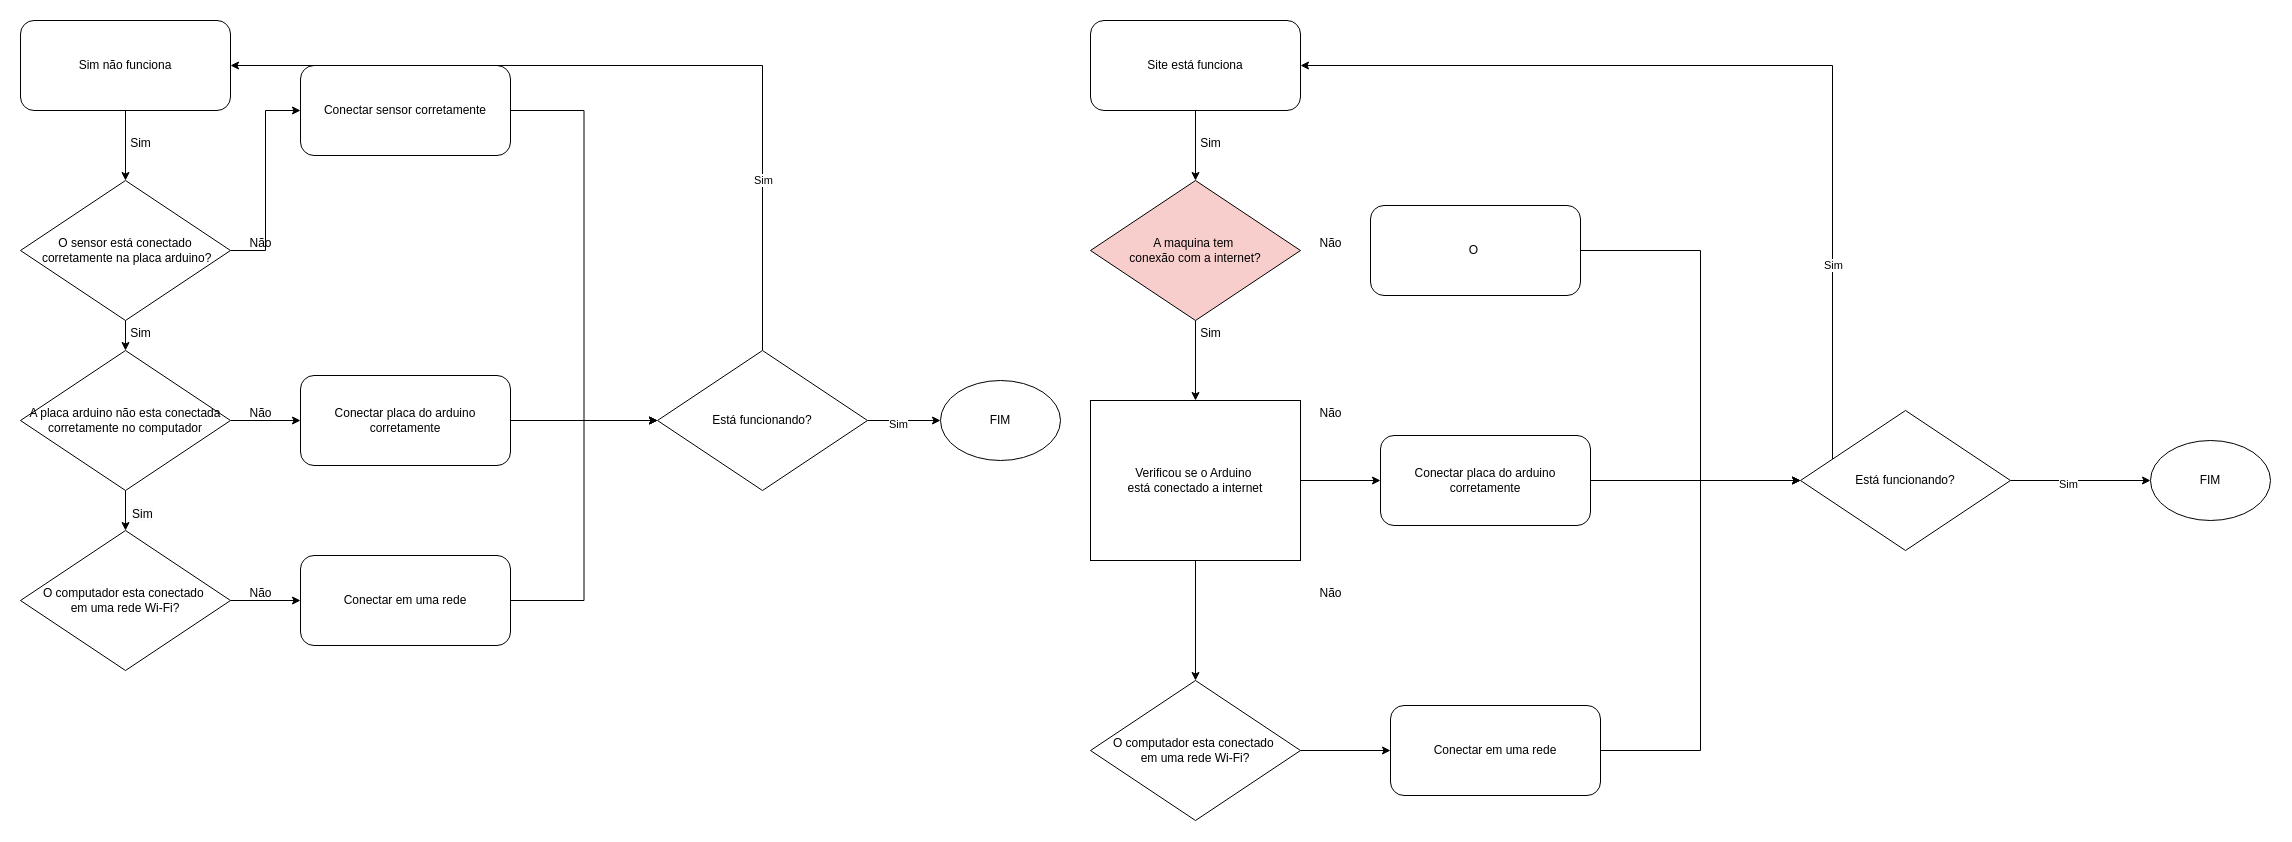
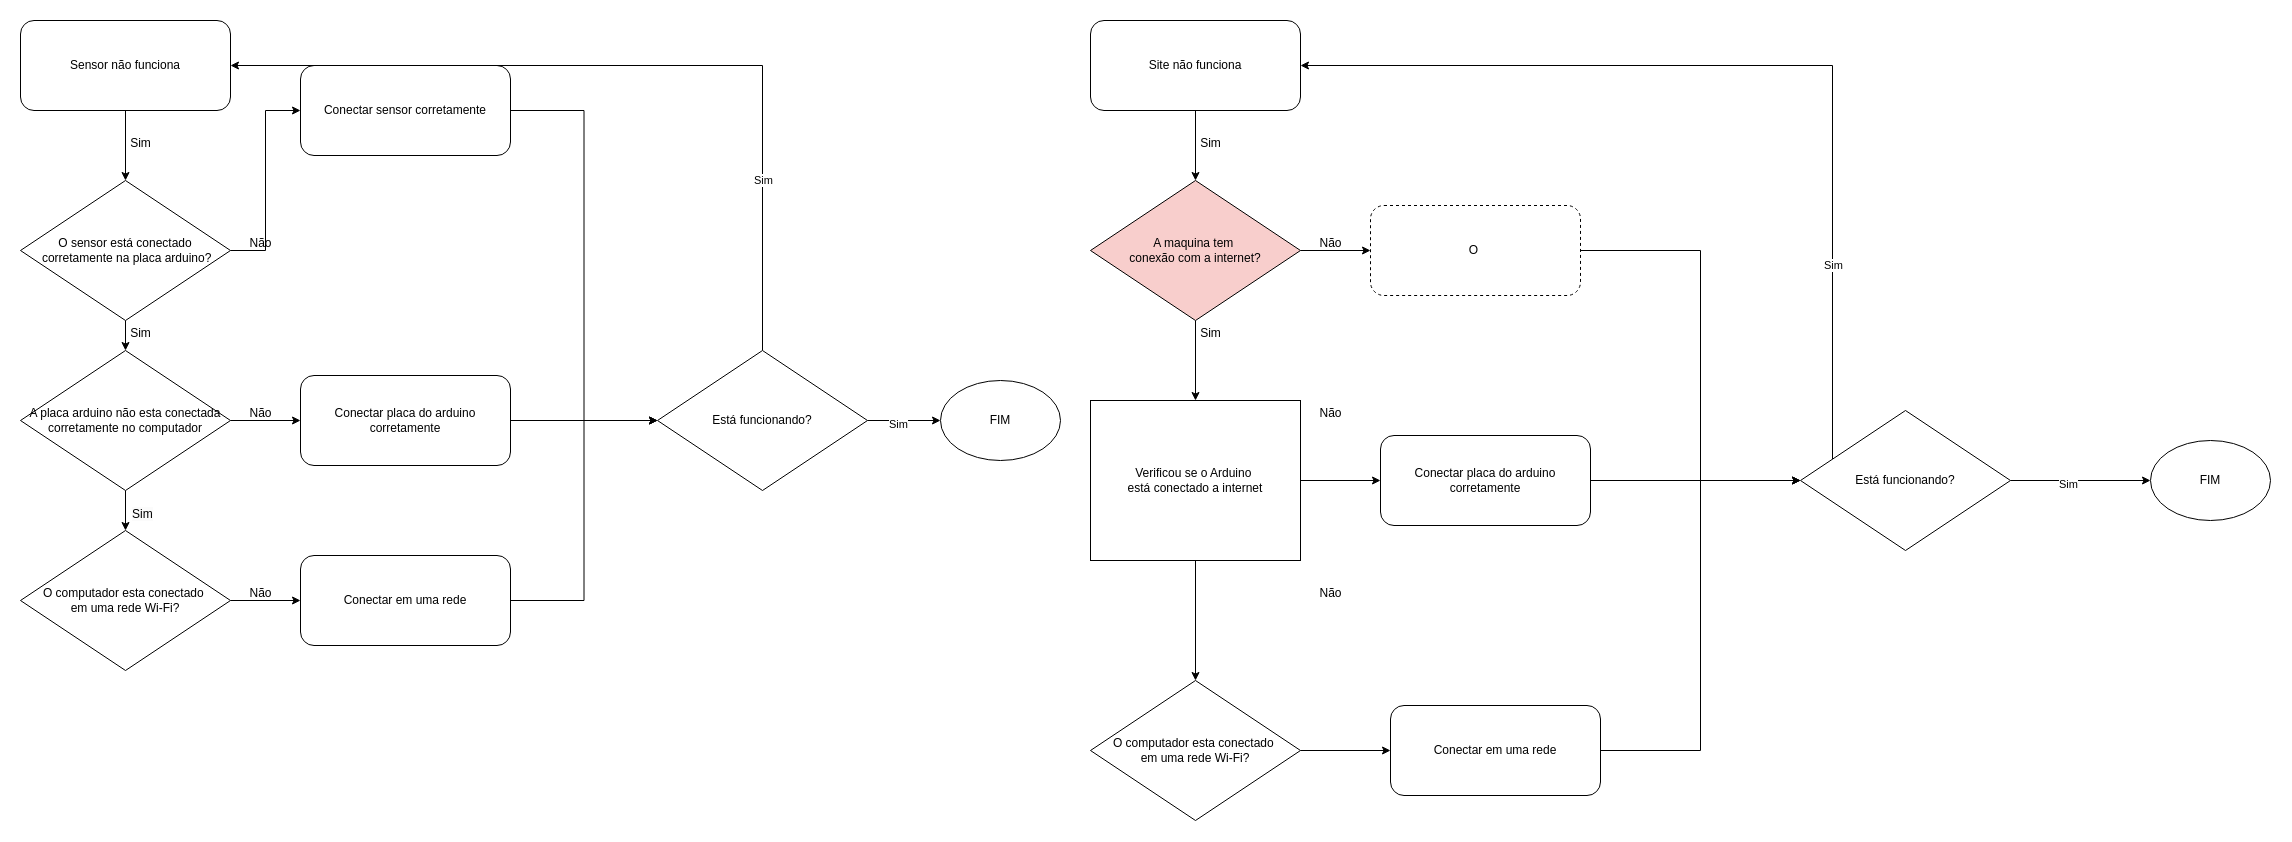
(126, 66) -> (126, 66)
(1196, 66) -> (1196, 66)
none -> (1332, 251)
(1476, 251) -> (1476, 251)
